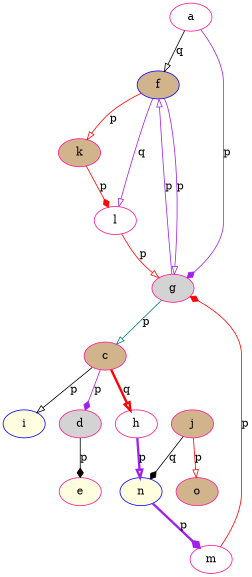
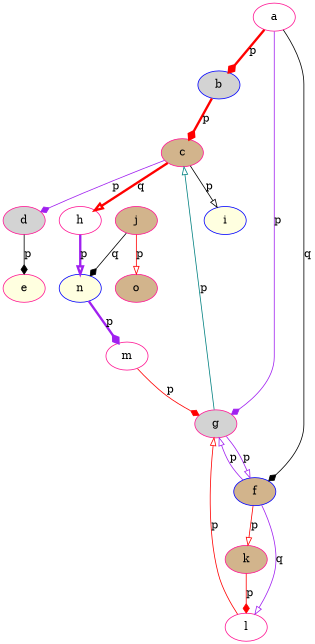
(176, 48) -> (304, 254)
none -> (219, 85)
